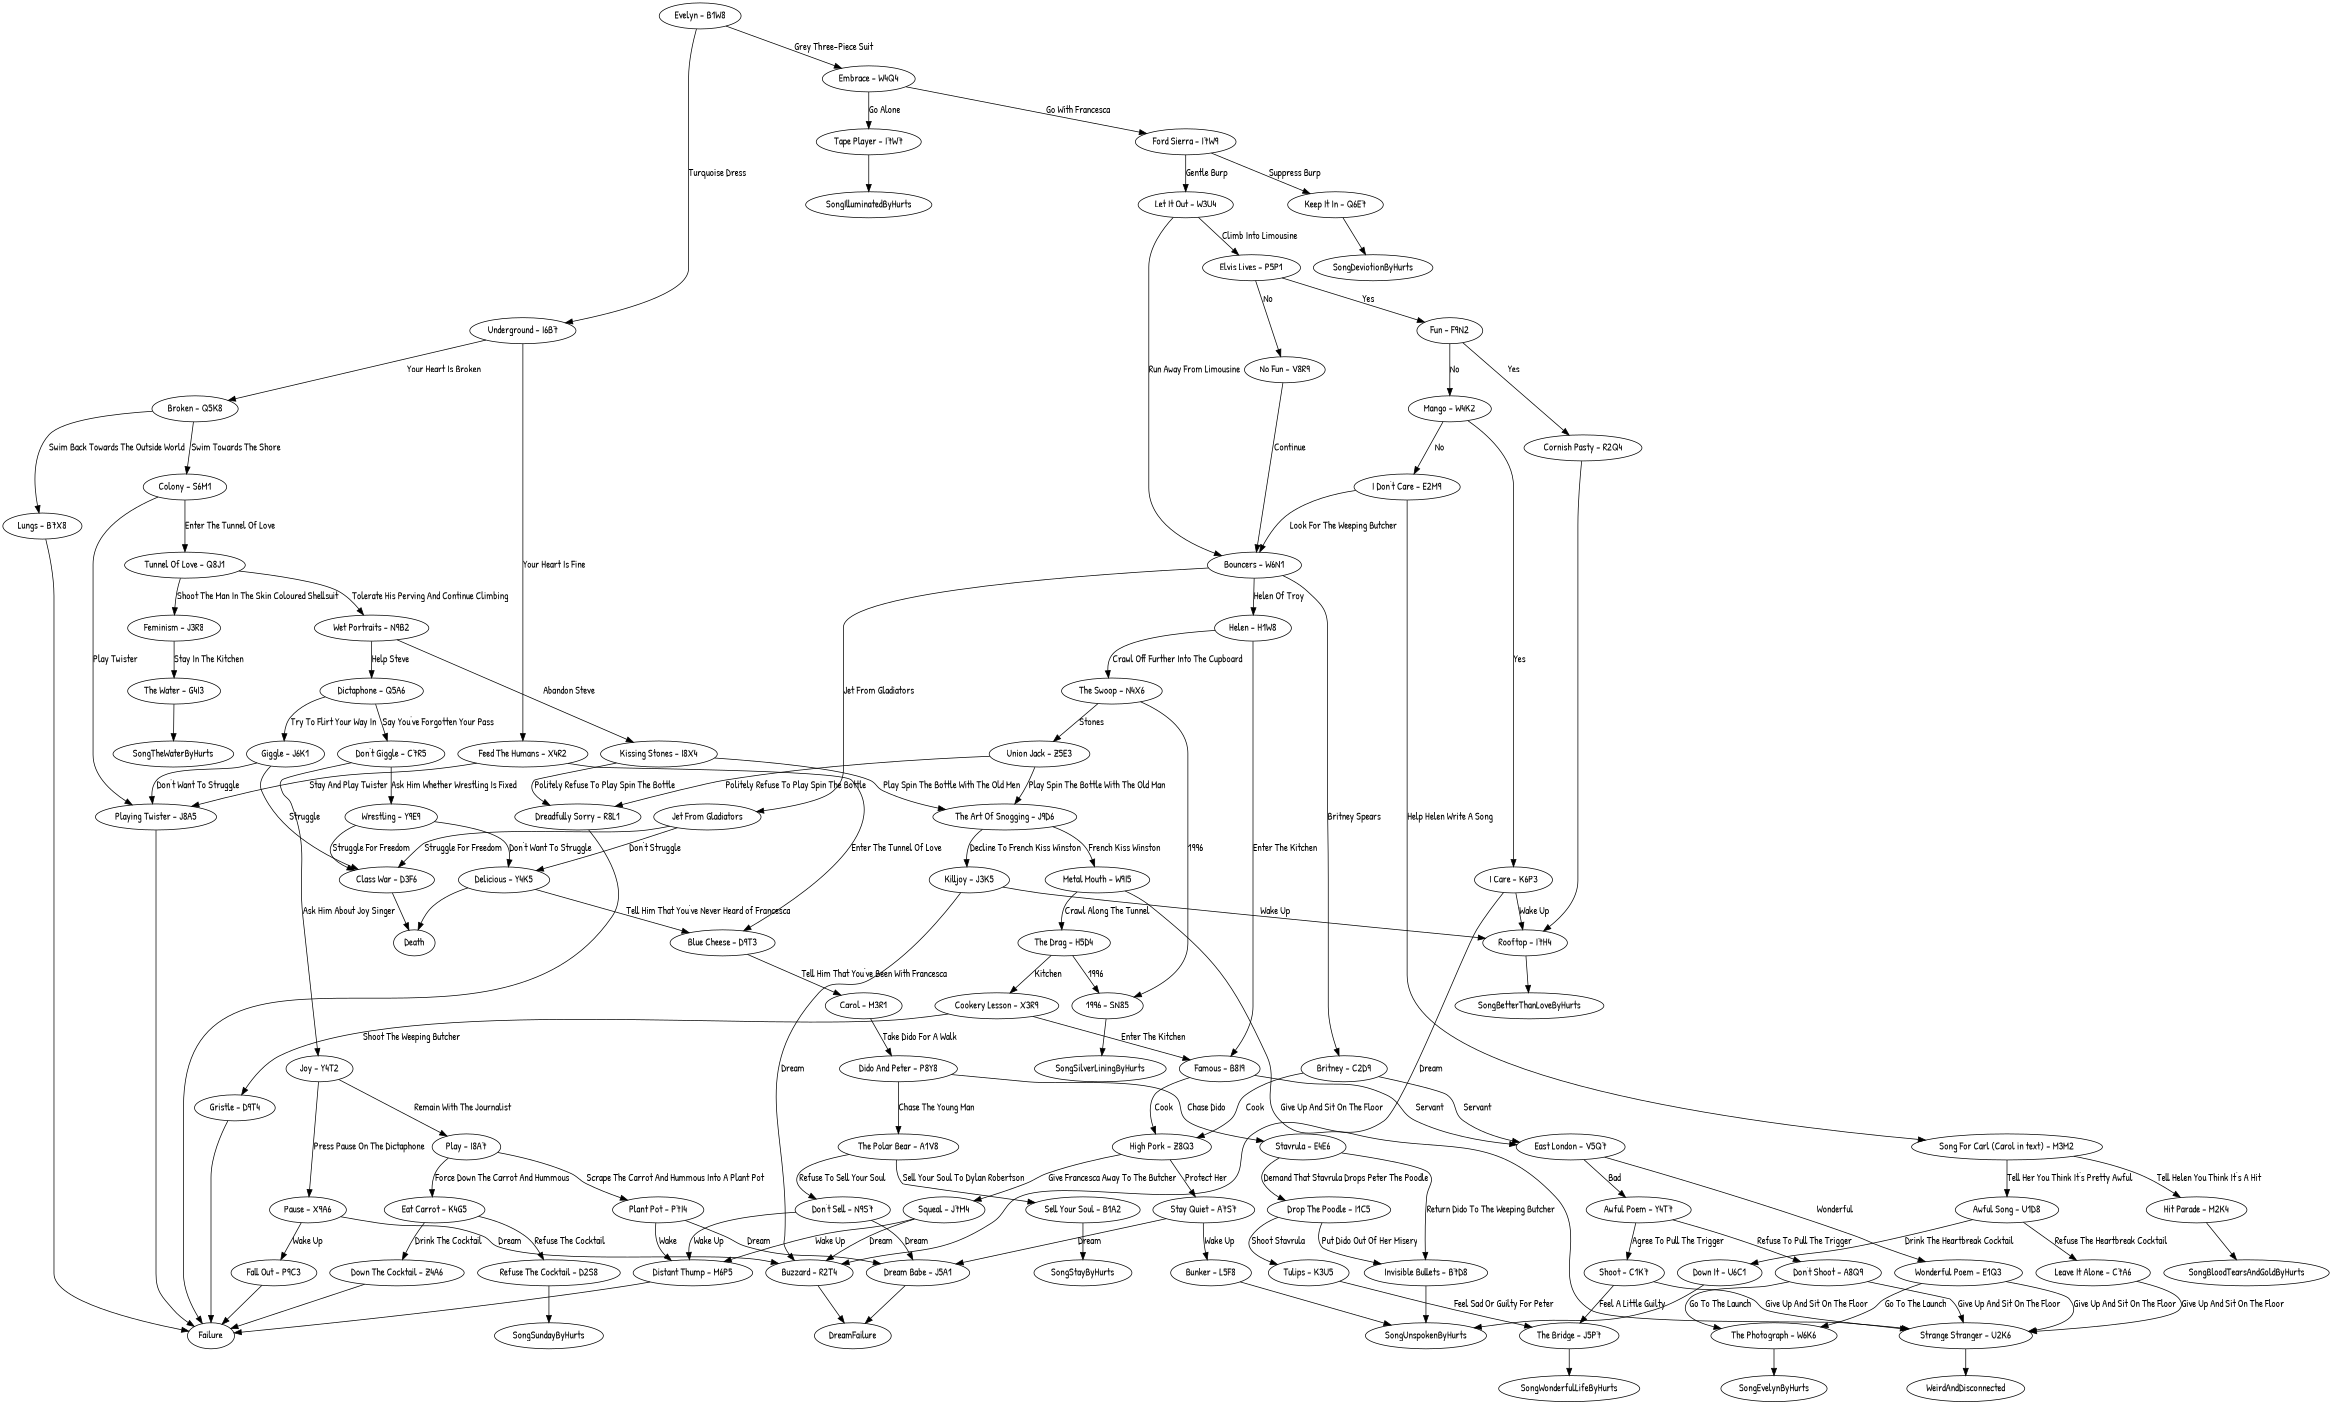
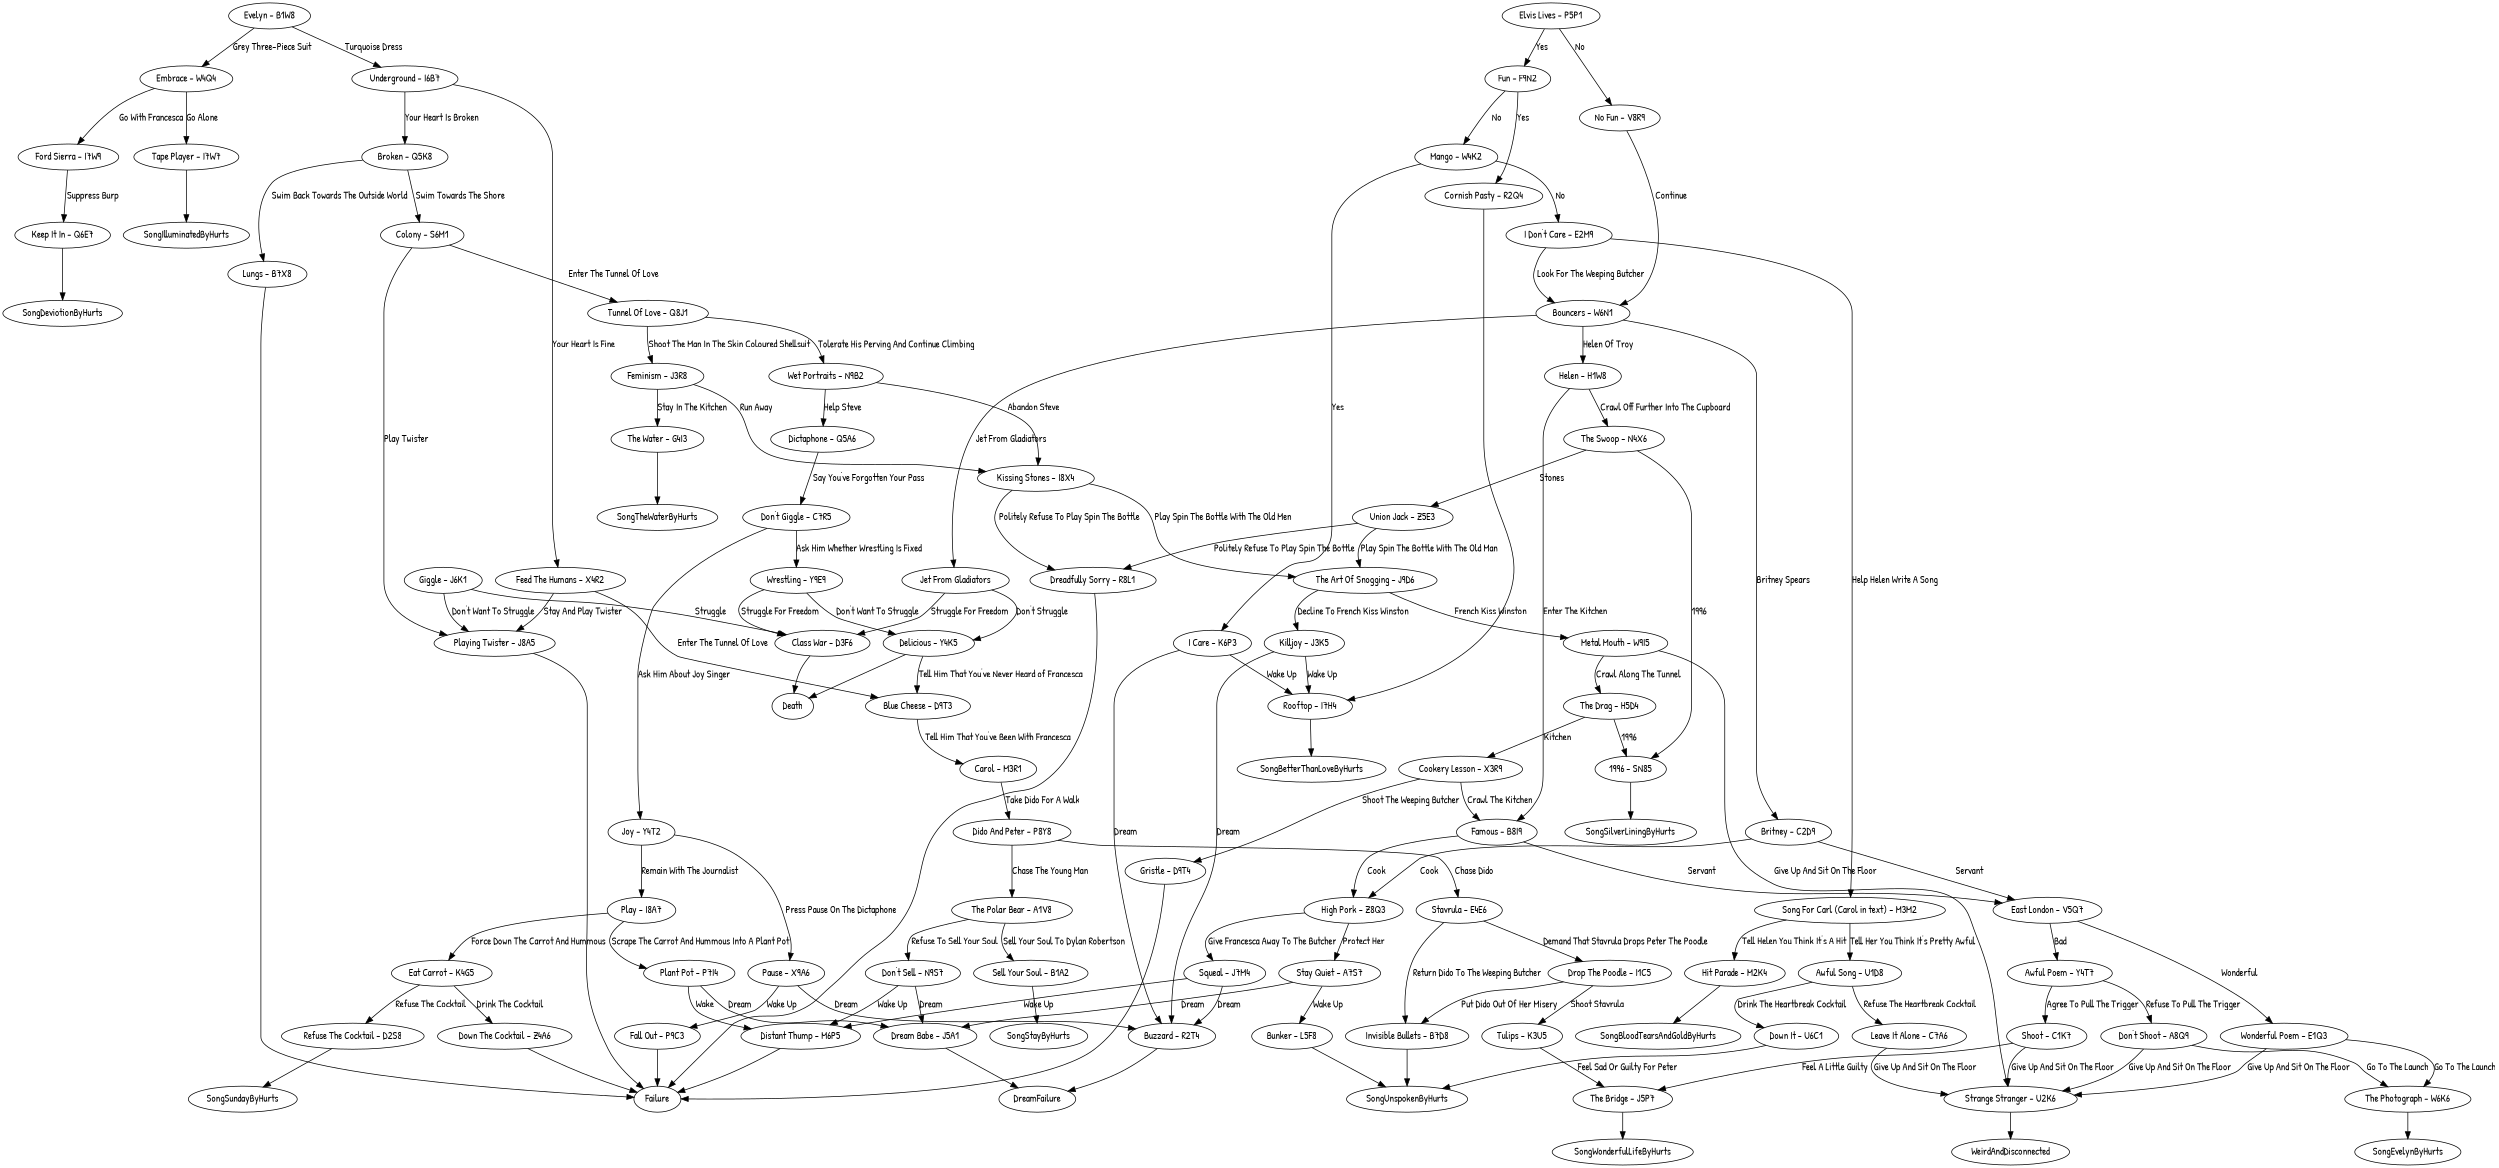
(1186, 205) -> none
none -> (820, 463)
(299, 709) -> none
(1154, 1037) -> (1500, 801)
